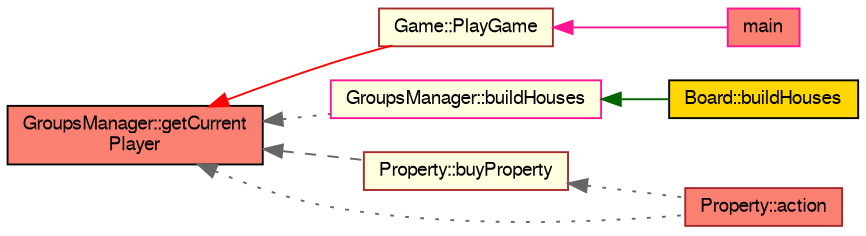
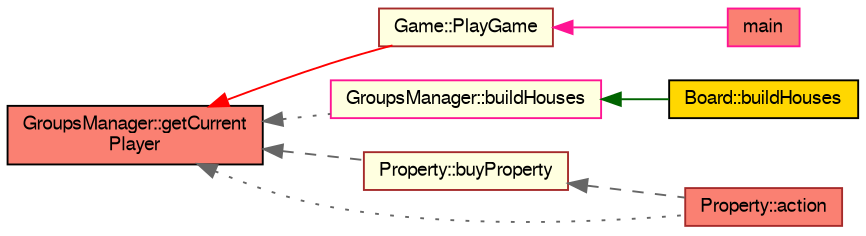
(636, 192) -> (636, 192)
